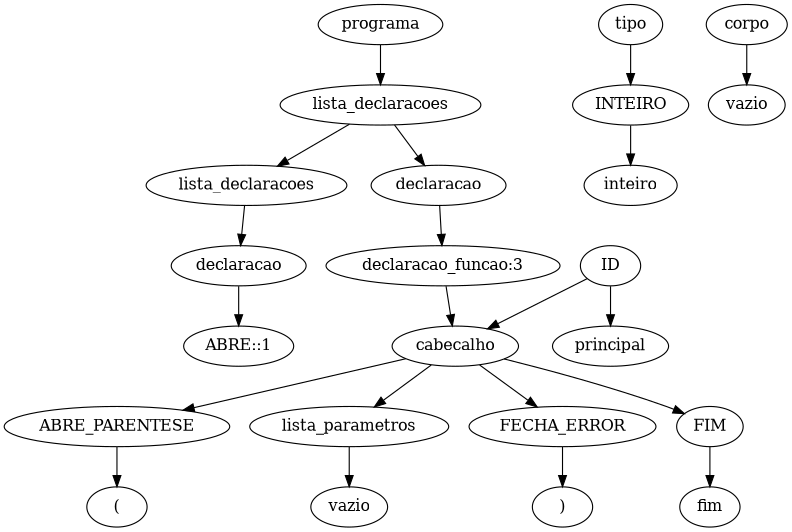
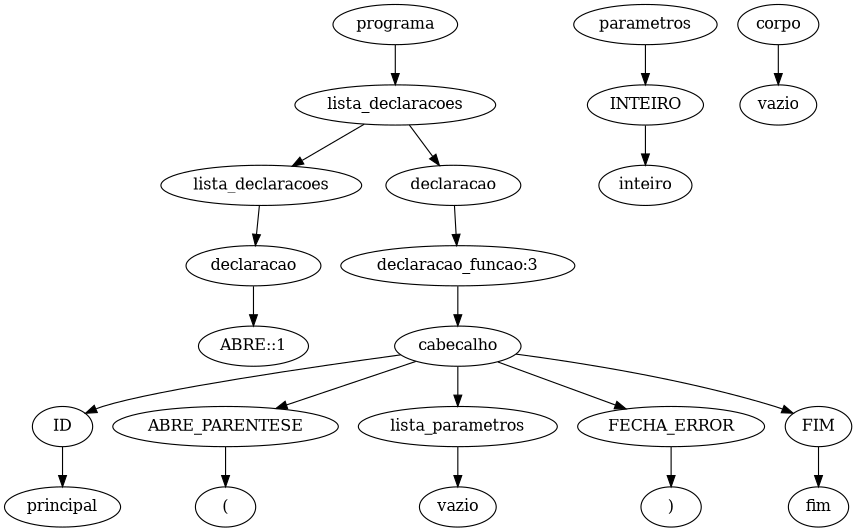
(631, 25) -> (645, 25)
(543, 301) -> (248, 377)
